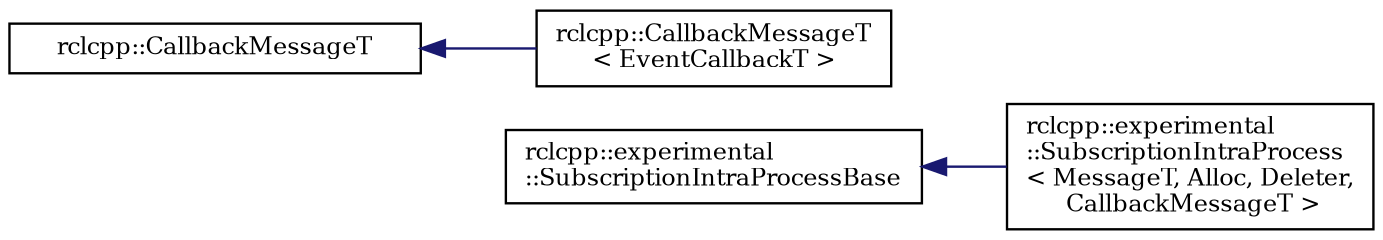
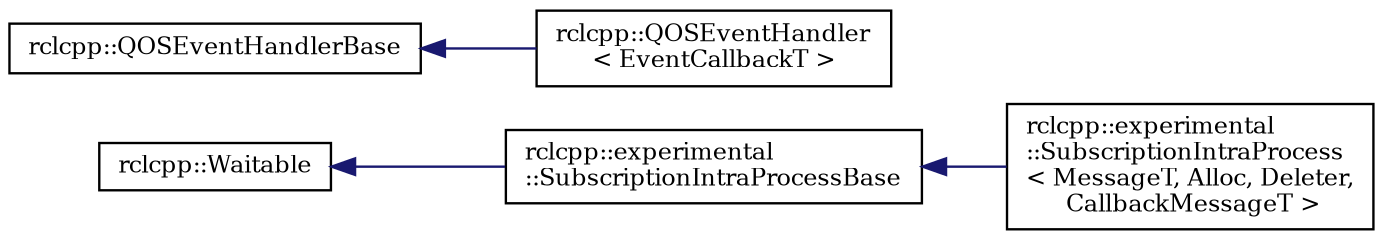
(215, 48) -> (215, 48)
(714, 48) -> (714, 48)
none -> (215, 167)
